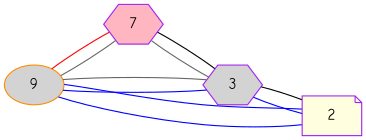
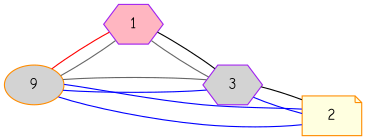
(133, 24) -> (133, 24)
(332, 116) -> (332, 116)
